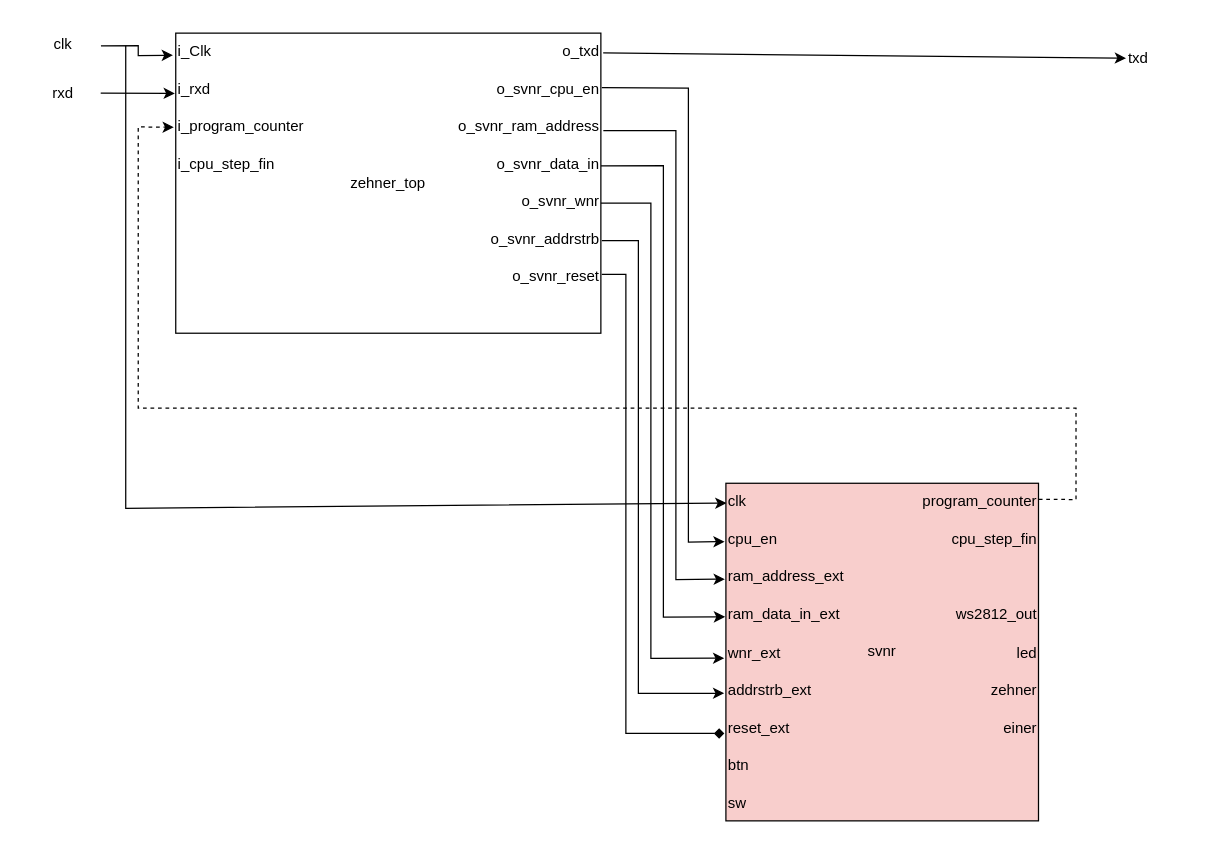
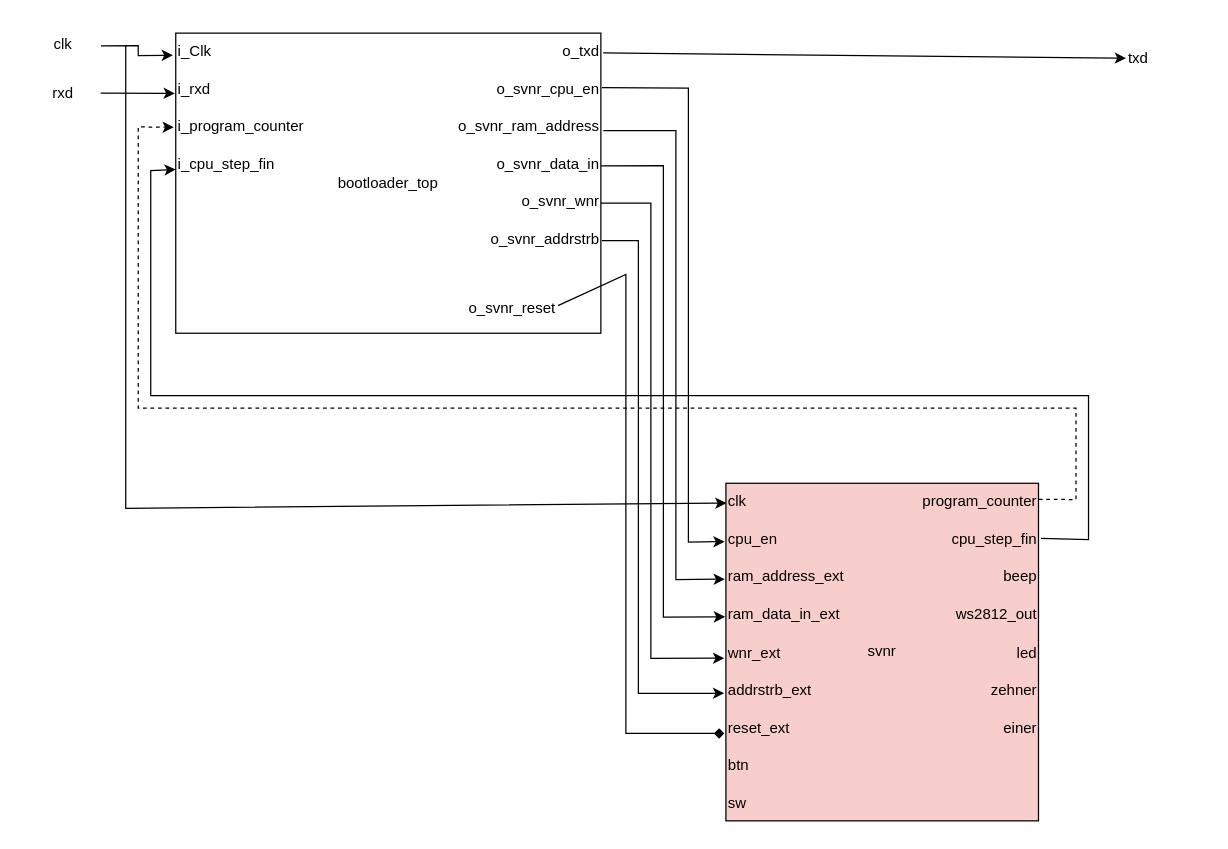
(388, 183) -> (388, 183)
(544, 277) -> (501, 308)
none -> (594, 396)
none -> (1007, 577)
